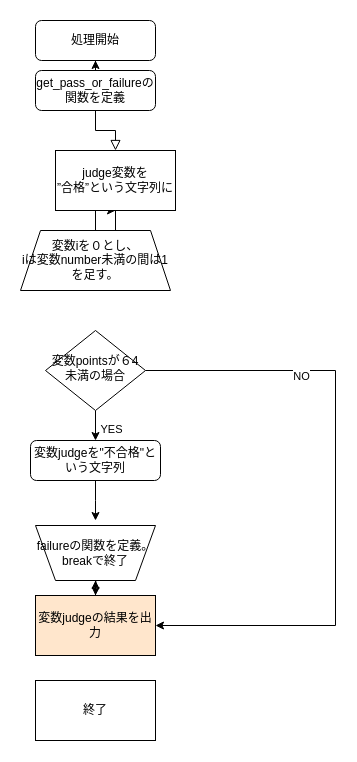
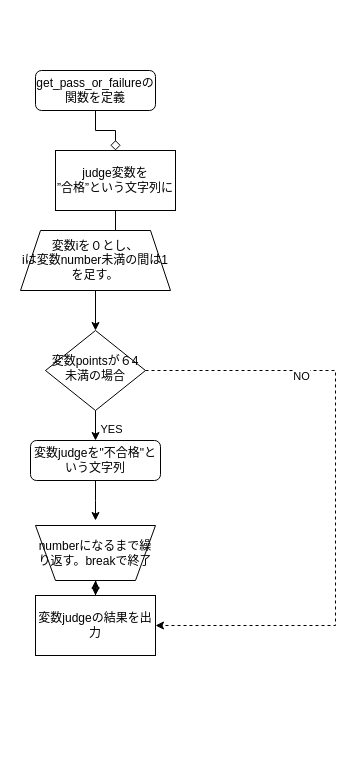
(96, 41) -> none
(96, 65) -> none
(116, 139) -> (116, 139)
(96, 221) -> (96, 307)
(96, 554) -> (96, 554)
(336, 571) -> (336, 571)
(96, 626) -> (96, 626)
(96, 711) -> none
